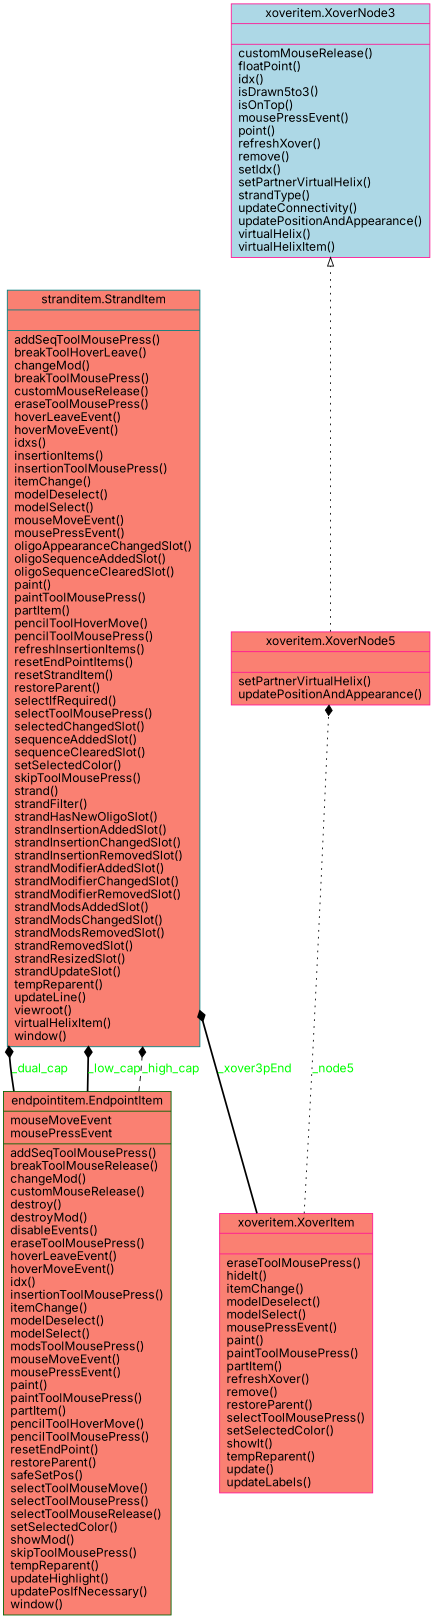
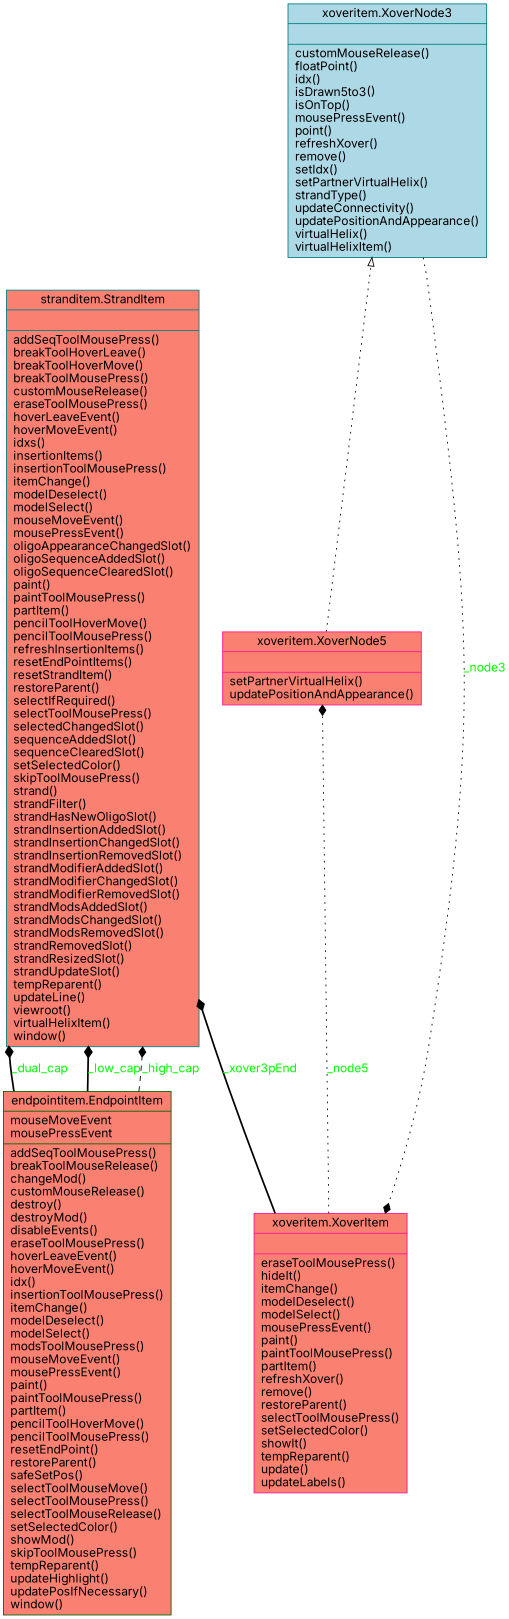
(331, 131) -> (387, 131)
(52, 366) -> (79, 366)
none -> (463, 733)
